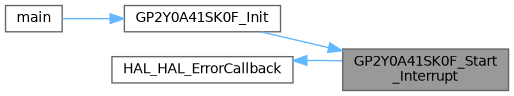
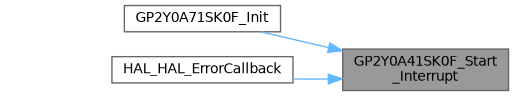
(34, 19) -> none
(202, 19) -> (202, 19)
(325, 60) -> (311, 79)
